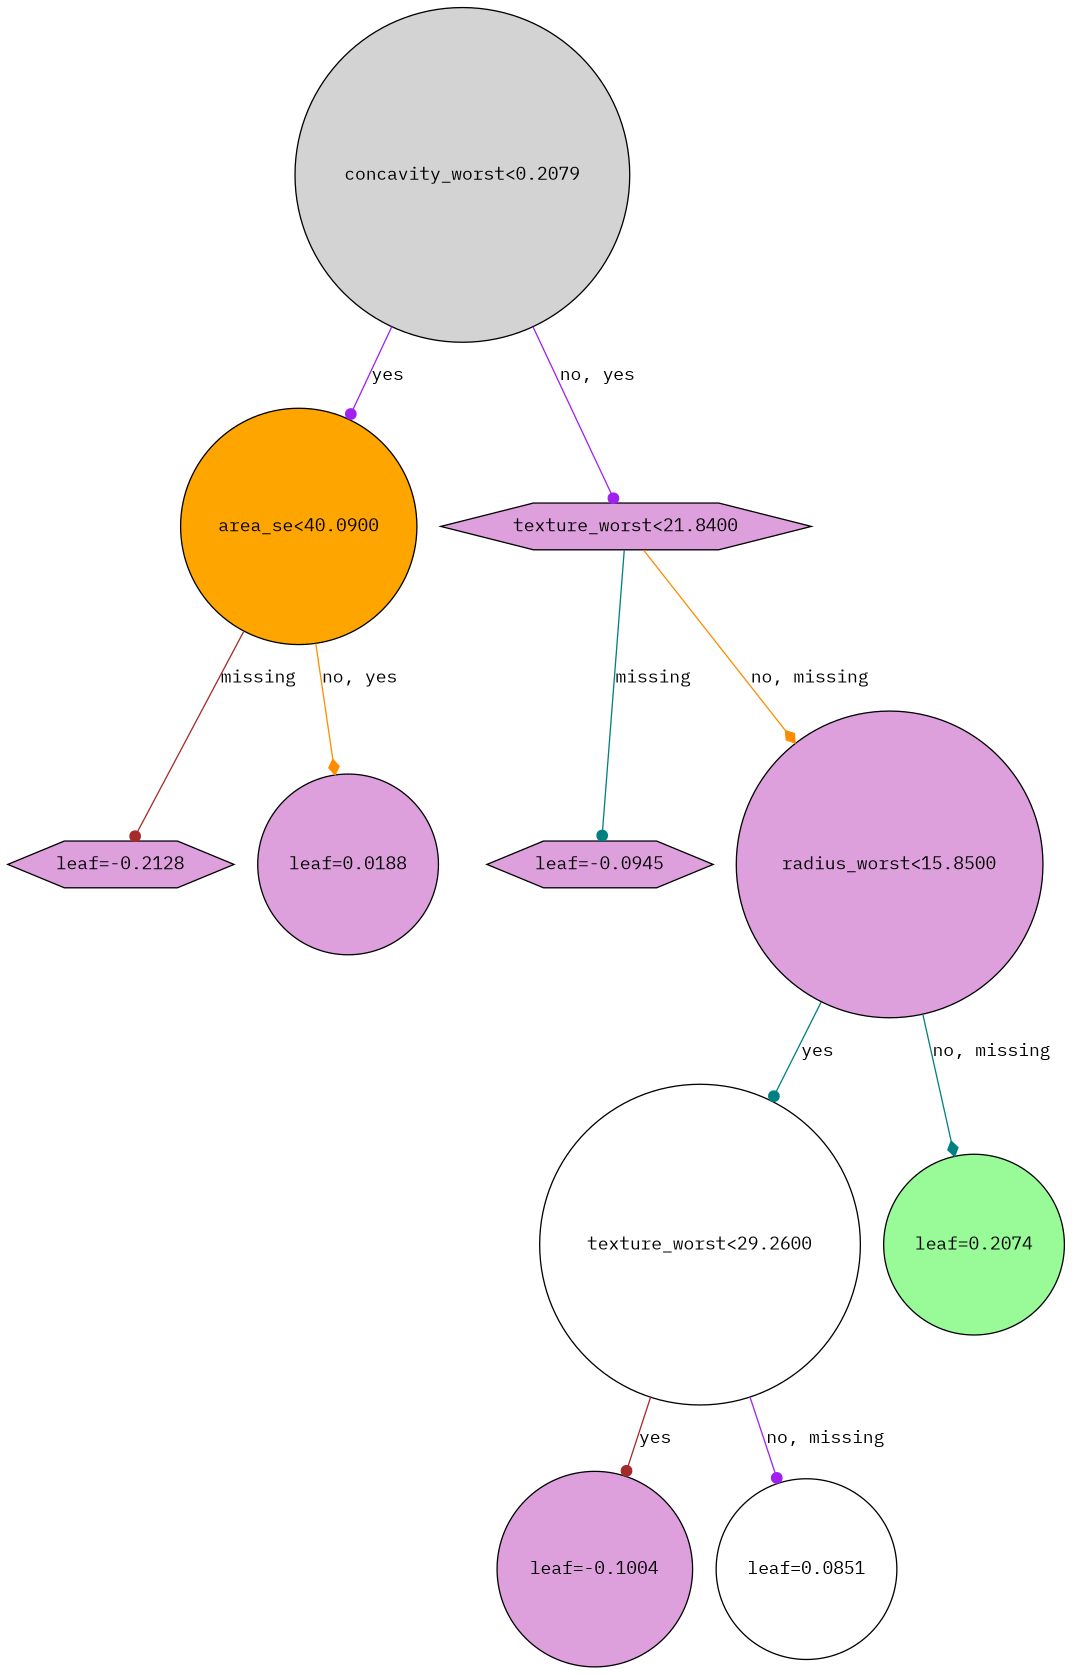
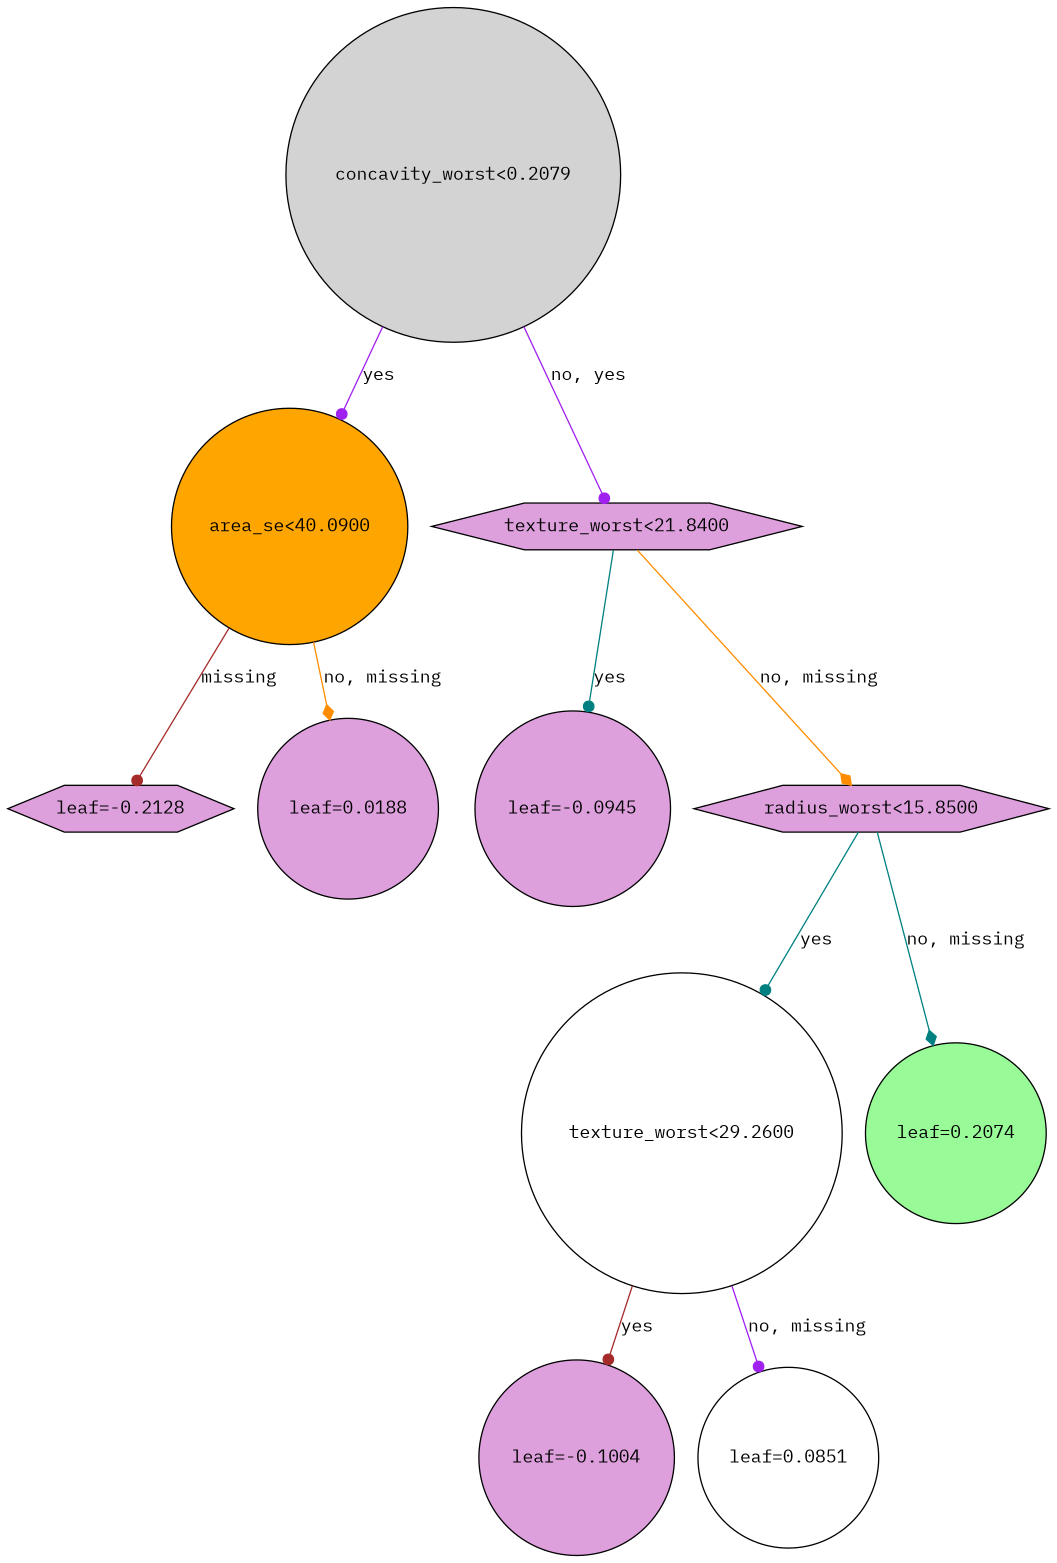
(360, 678) -> (383, 678)
(653, 678) -> (610, 678)
(600, 864) -> (573, 809)
(890, 864) -> (871, 809)
